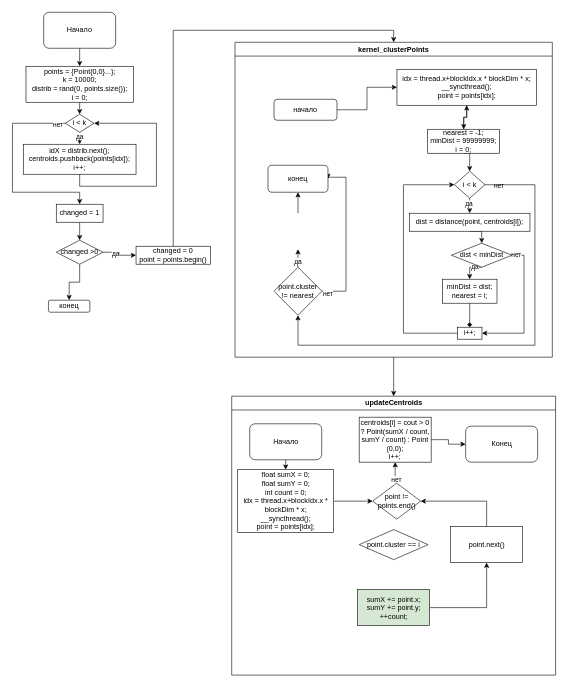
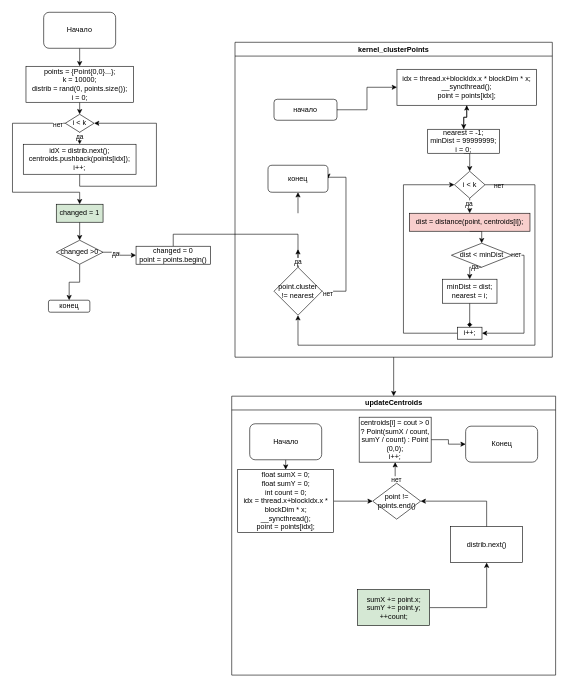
(394, 32) -> (243, 234)
(80, 213) -> (80, 213)
(470, 222) -> (470, 222)
(394, 545) -> none
(487, 545) -> (487, 545)
